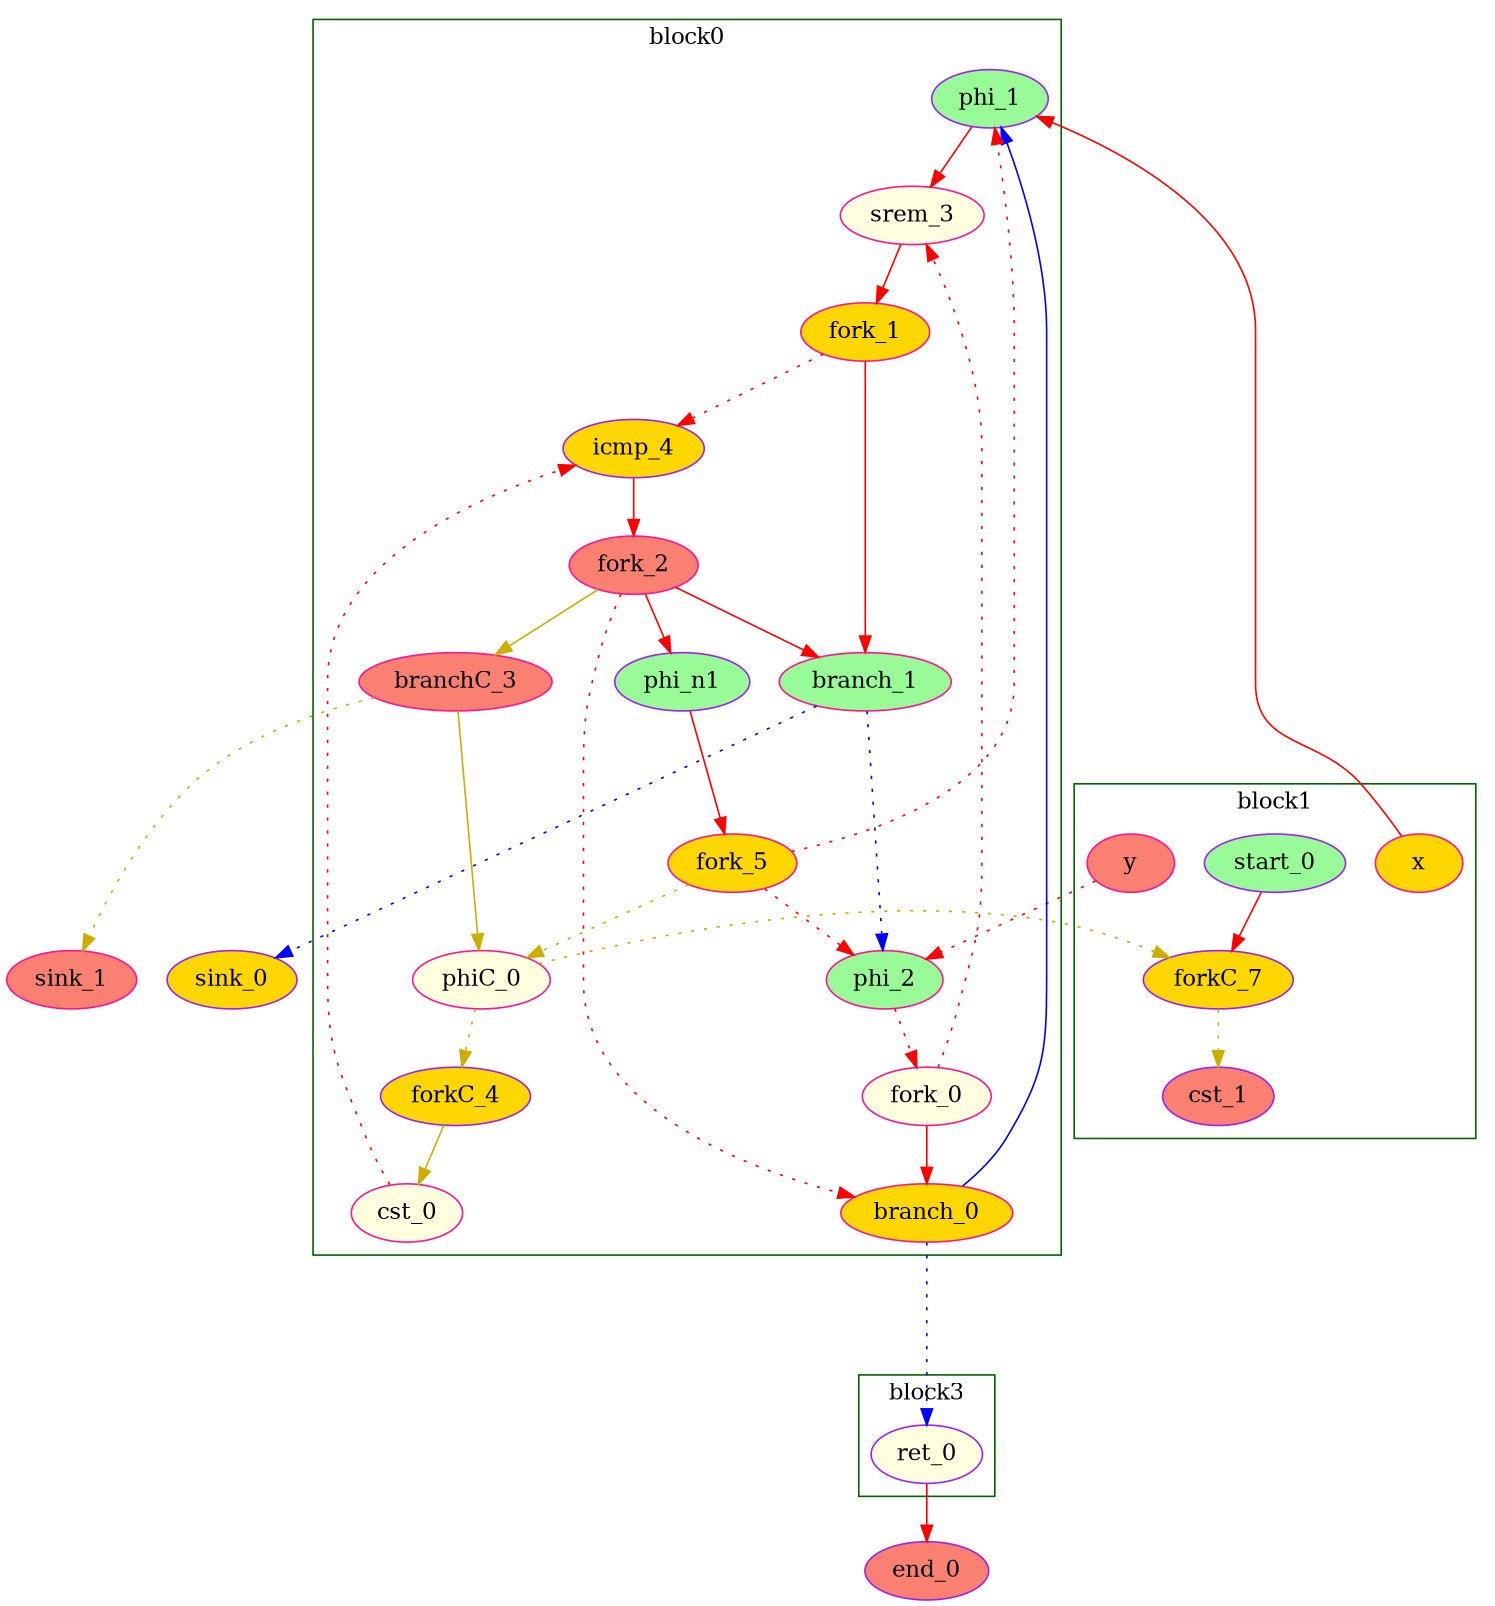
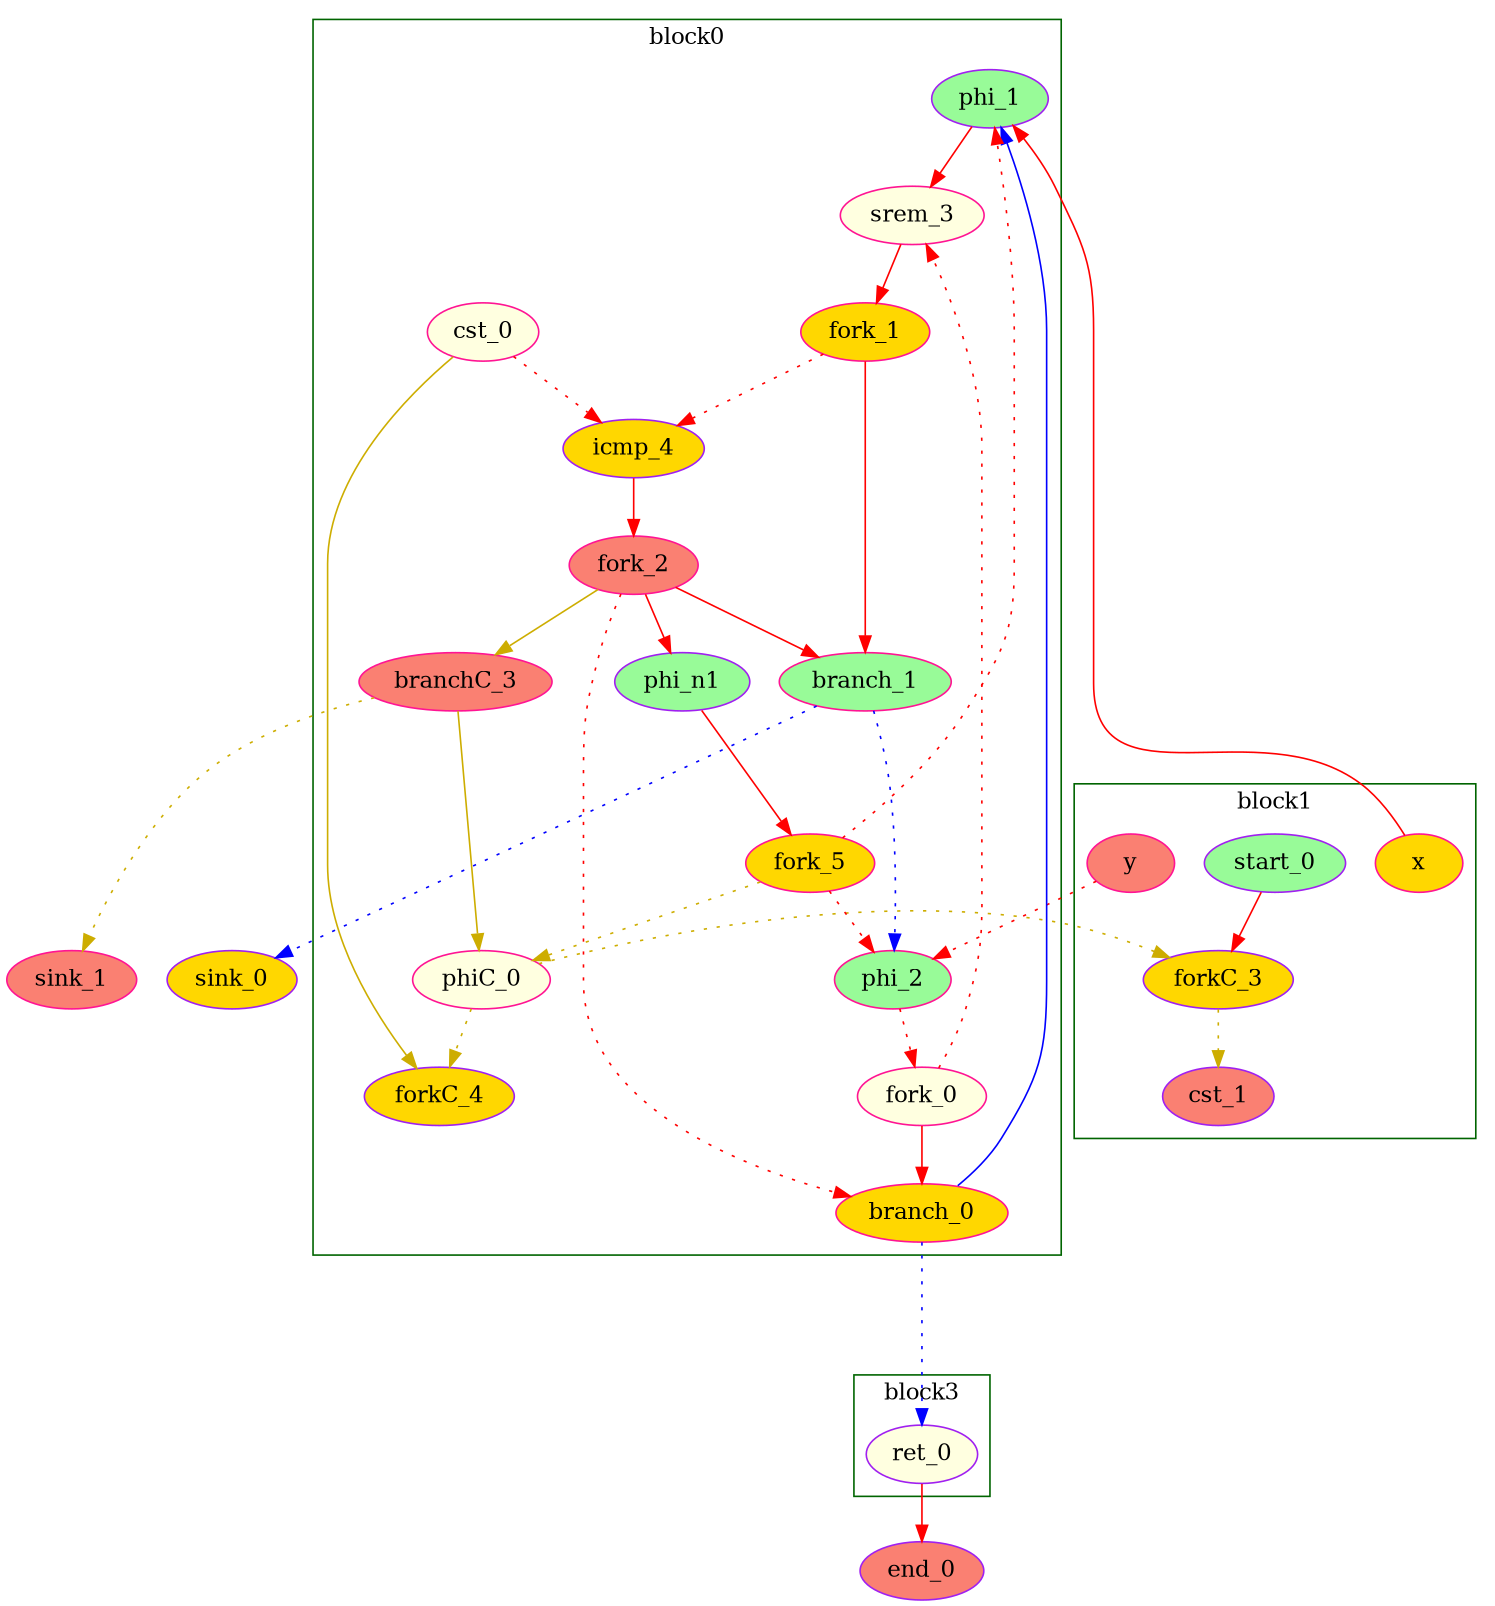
(1218, 980) -> (1218, 980)
(434, 1147) -> (328, 695)
